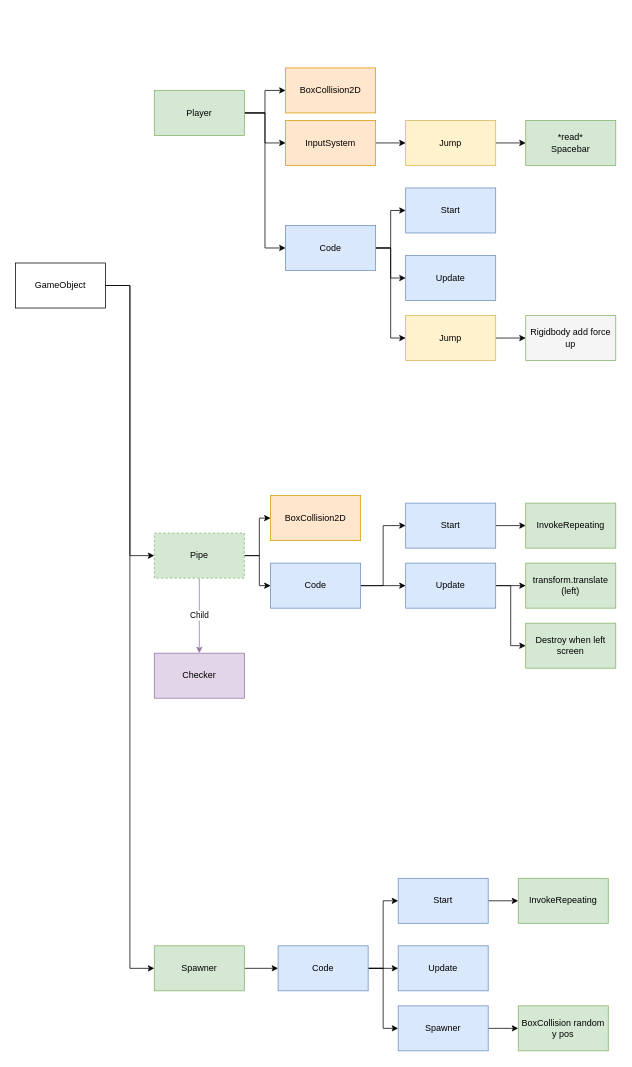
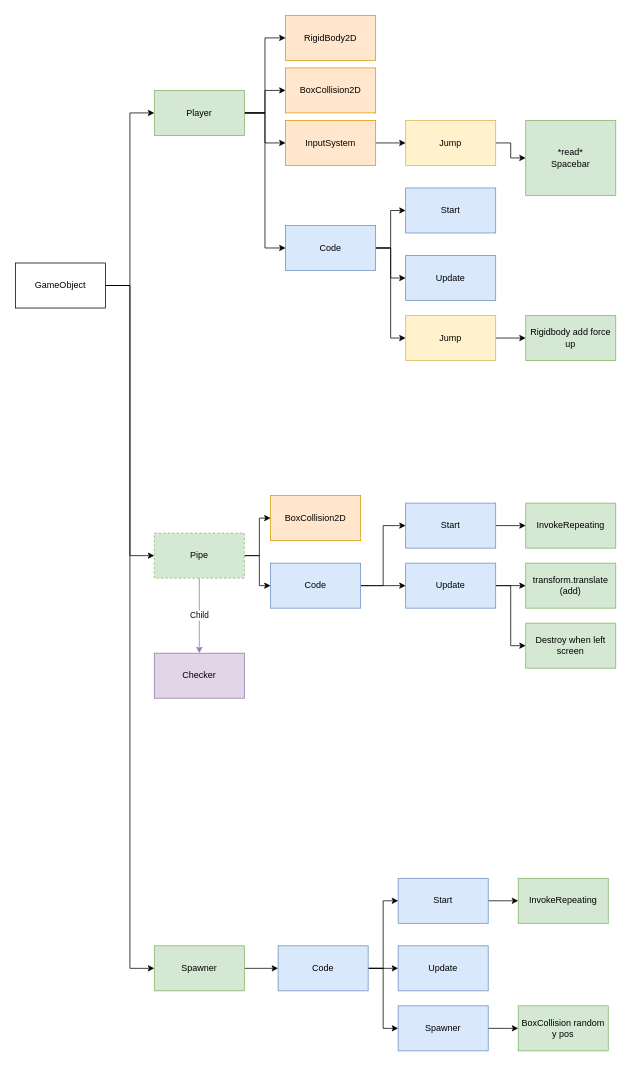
none -> (265, 38)
none -> (330, 38)
none -> (130, 113)
(570, 143) -> (570, 158)
(570, 338) -> (570, 338)
(570, 585) -> (570, 585)
